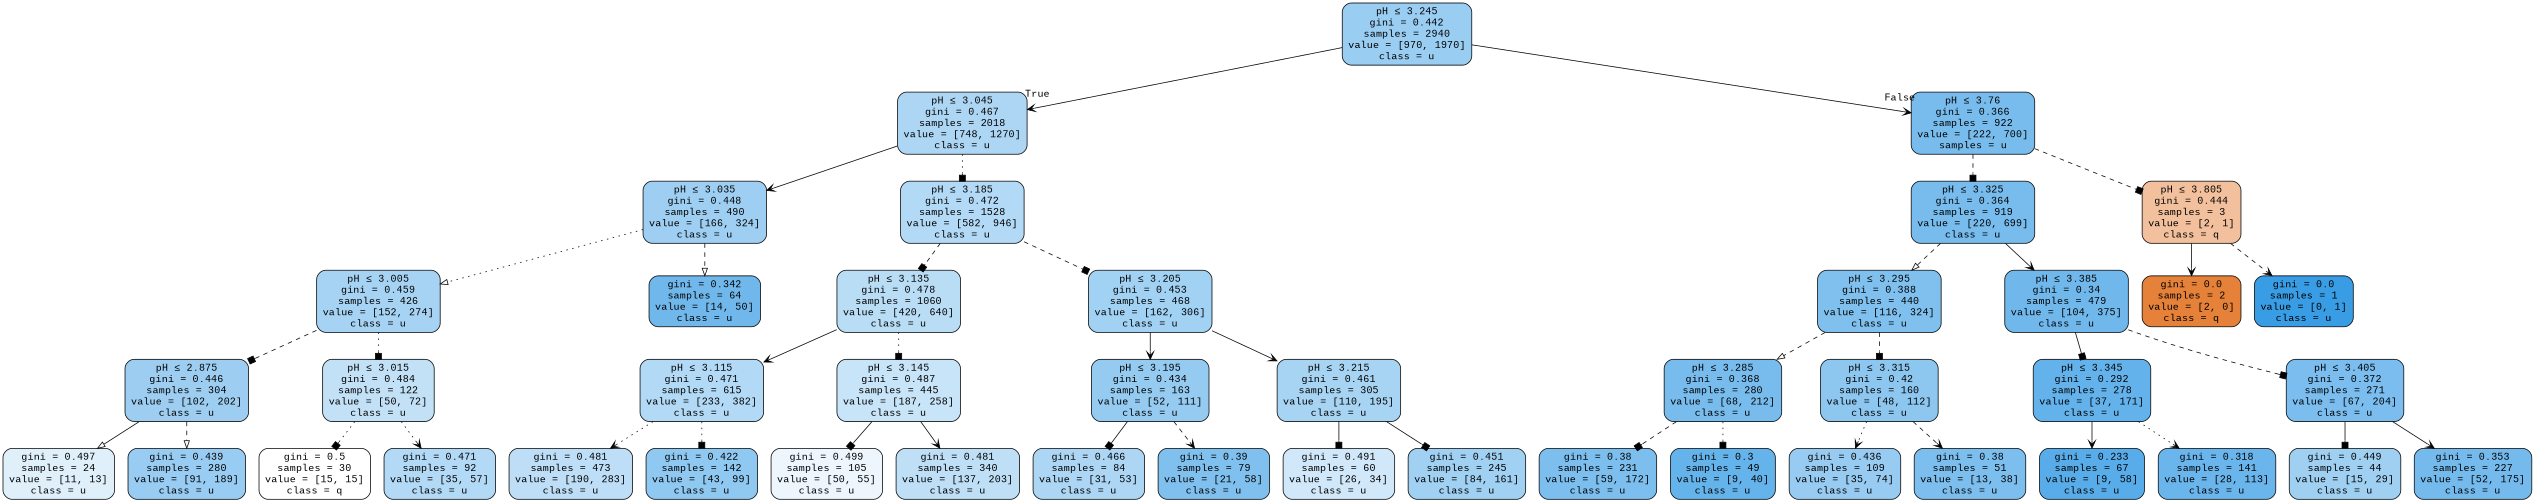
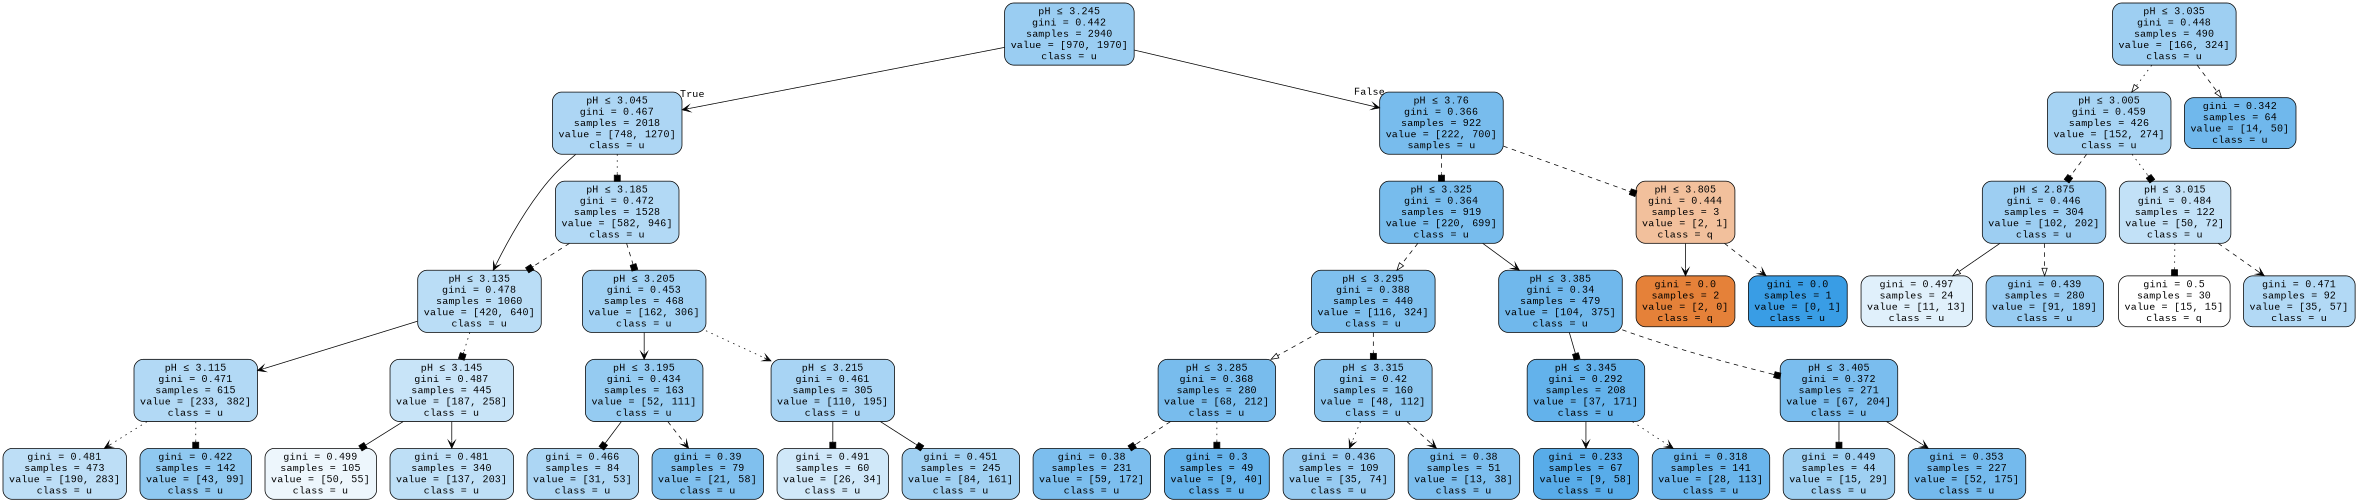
(836, 167) -> (531, 205)
(1241, 344) -> (735, 344)
(2092, 390) -> (1586, 390)
(409, 432) -> (2238, 257)
